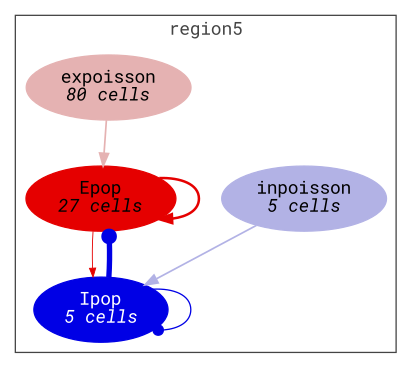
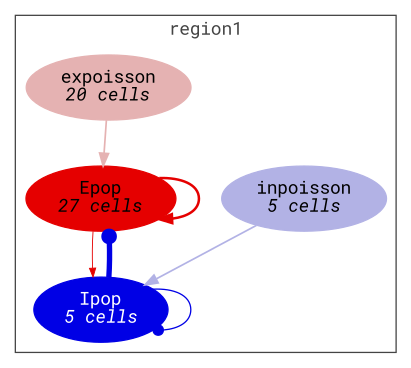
(206, 30) -> (206, 30)
(109, 95) -> (109, 95)
